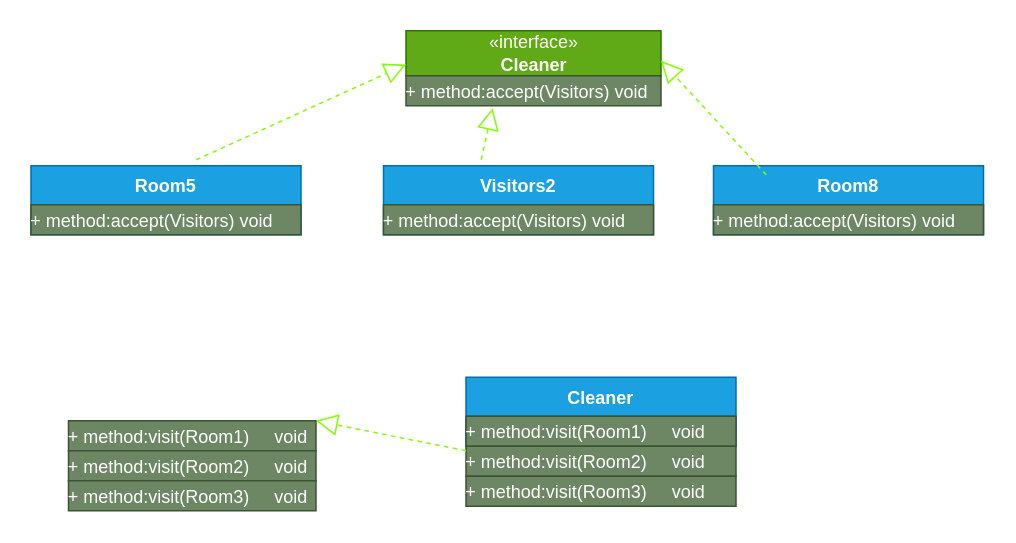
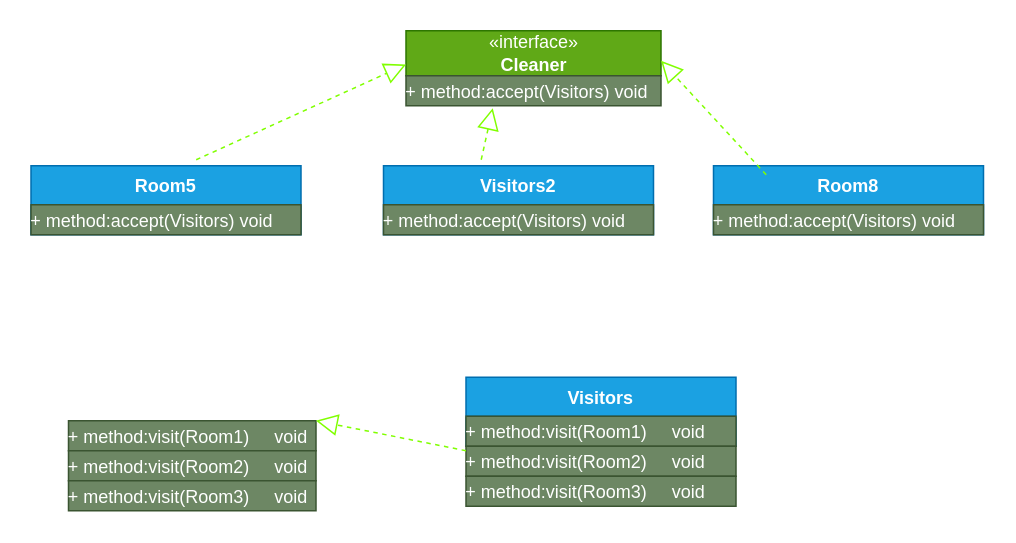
(600, 398) -> (600, 398)
